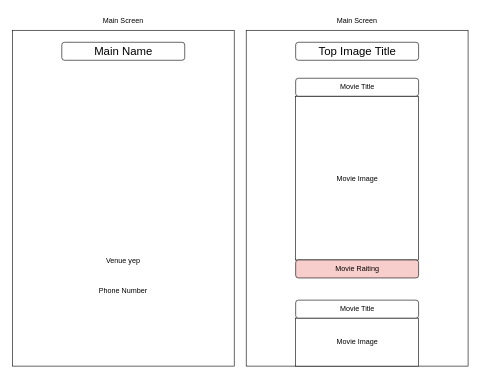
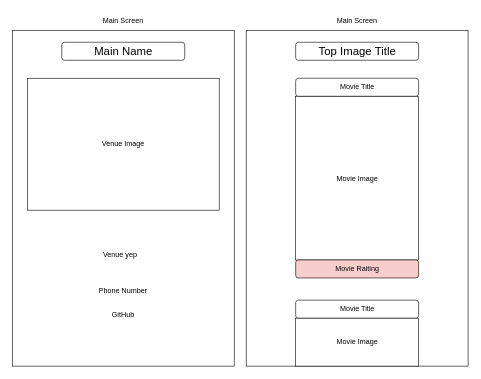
none -> (123, 144)
(123, 261) -> (120, 255)
none -> (123, 315)
